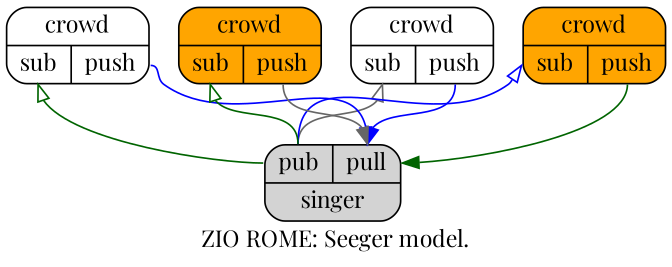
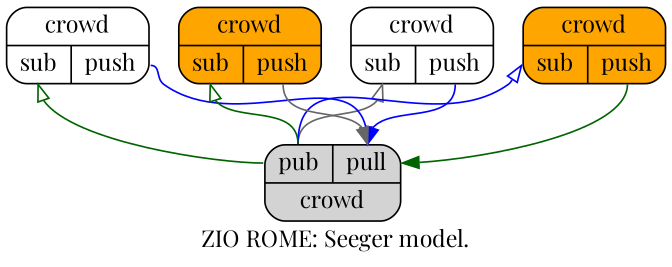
(333, 201) -> (333, 201)
